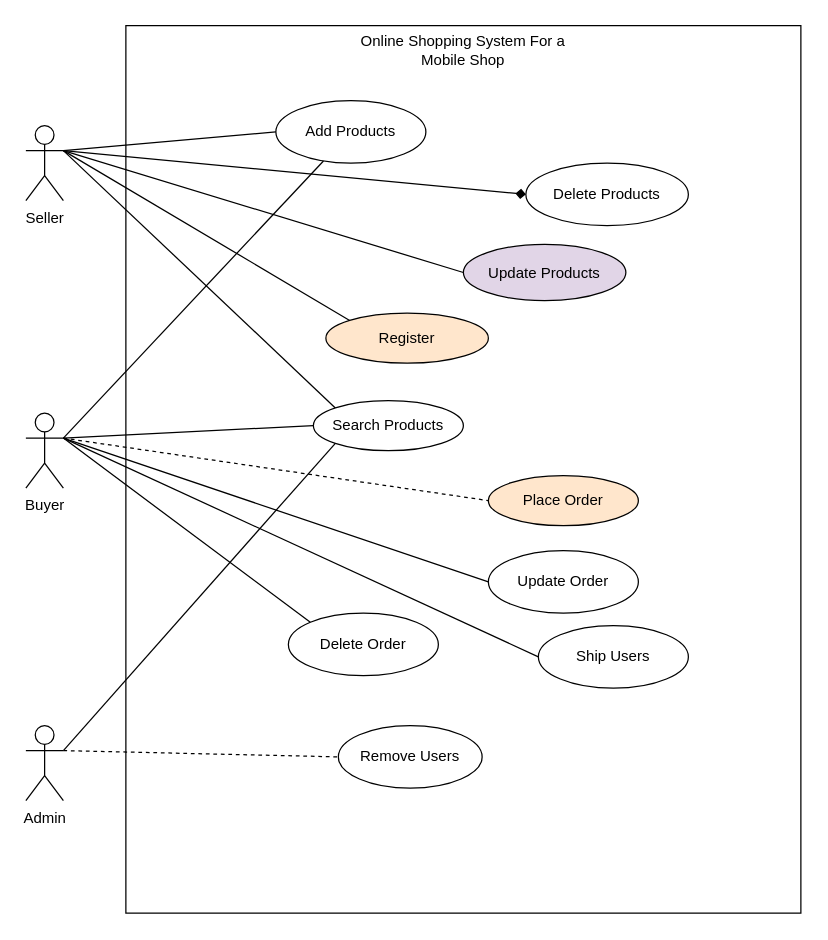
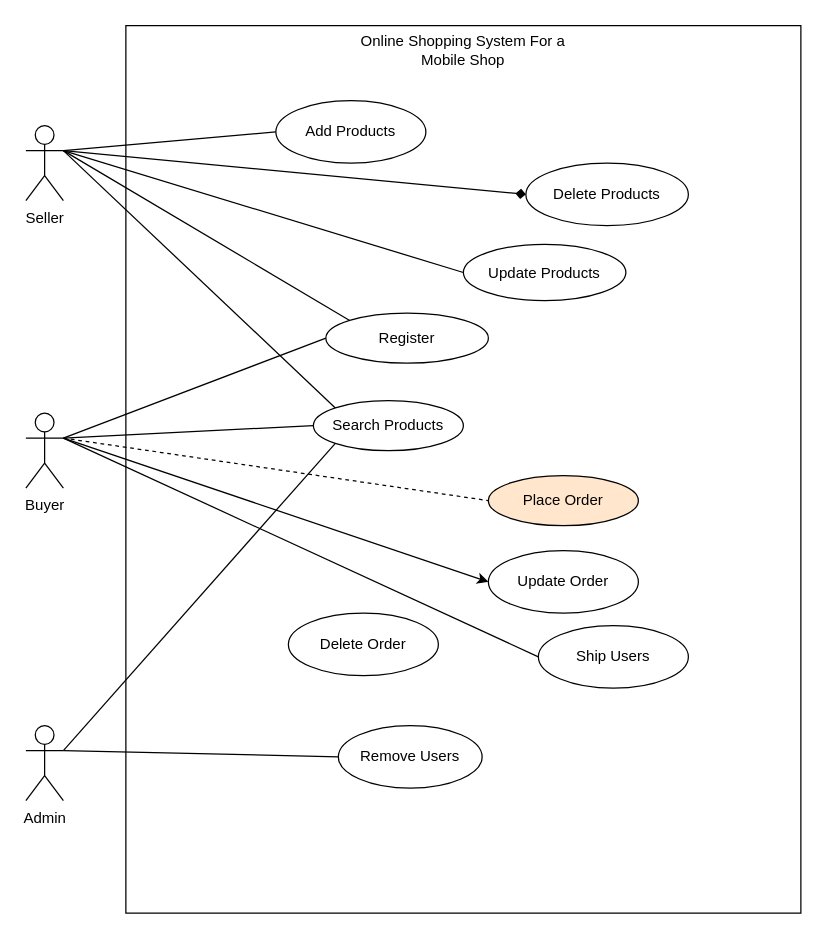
(544, 273) -> (544, 273)
(194, 299) -> (196, 387)
(407, 338) -> (407, 338)
(191, 533) -> none
(481, 580) -> (479, 579)
(202, 754) -> (202, 754)
